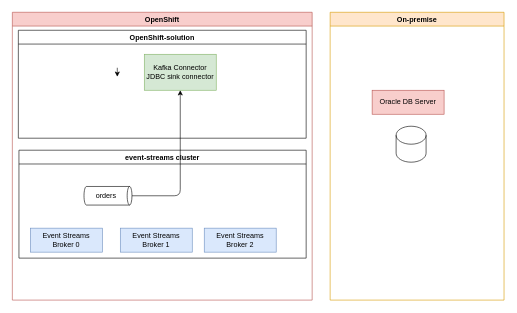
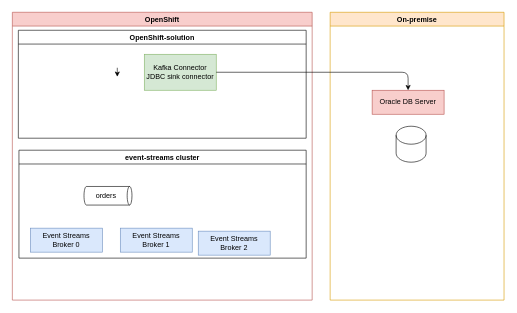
none -> (403, 72)
(175, 196) -> none
(240, 240) -> (234, 243)
